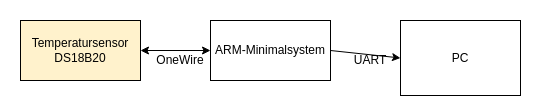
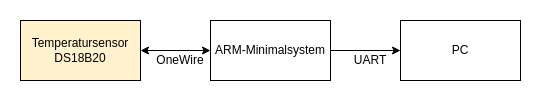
(461, 58) -> (461, 51)
